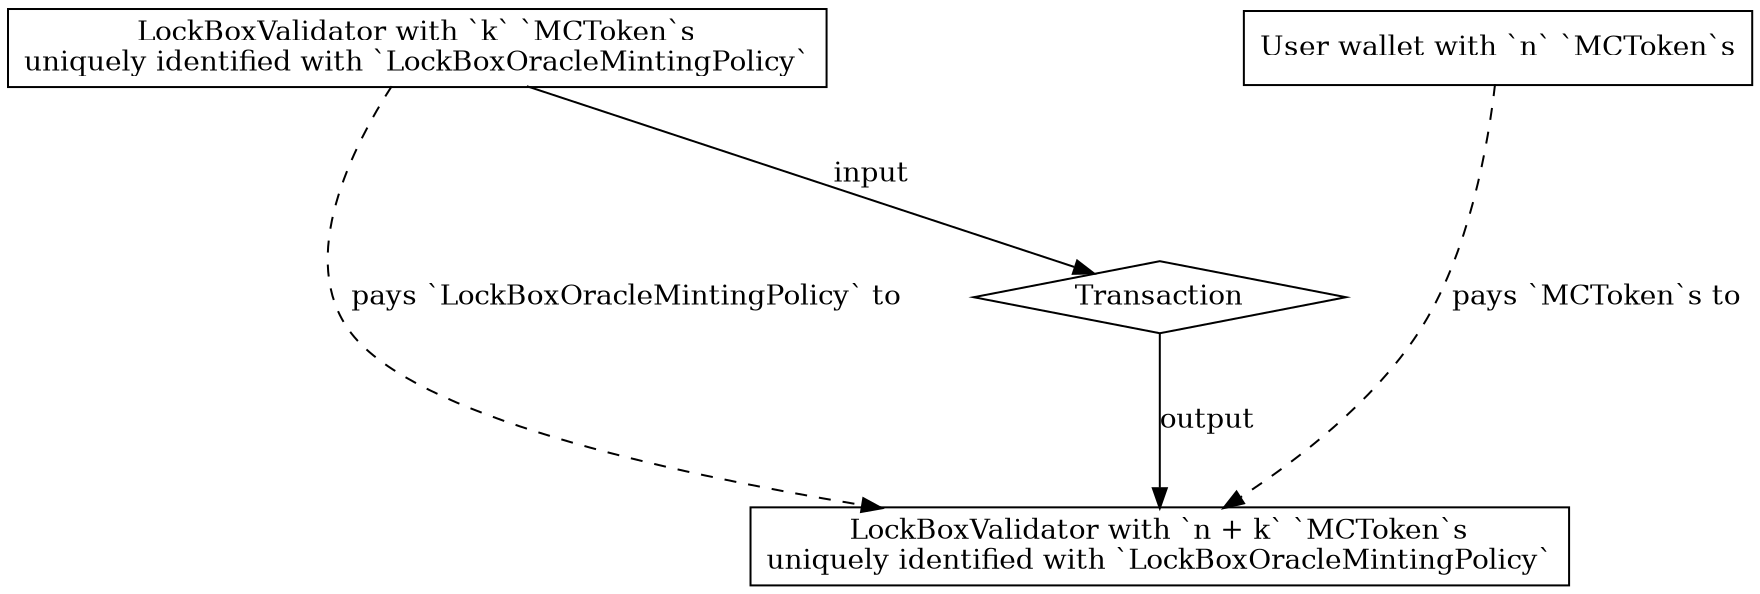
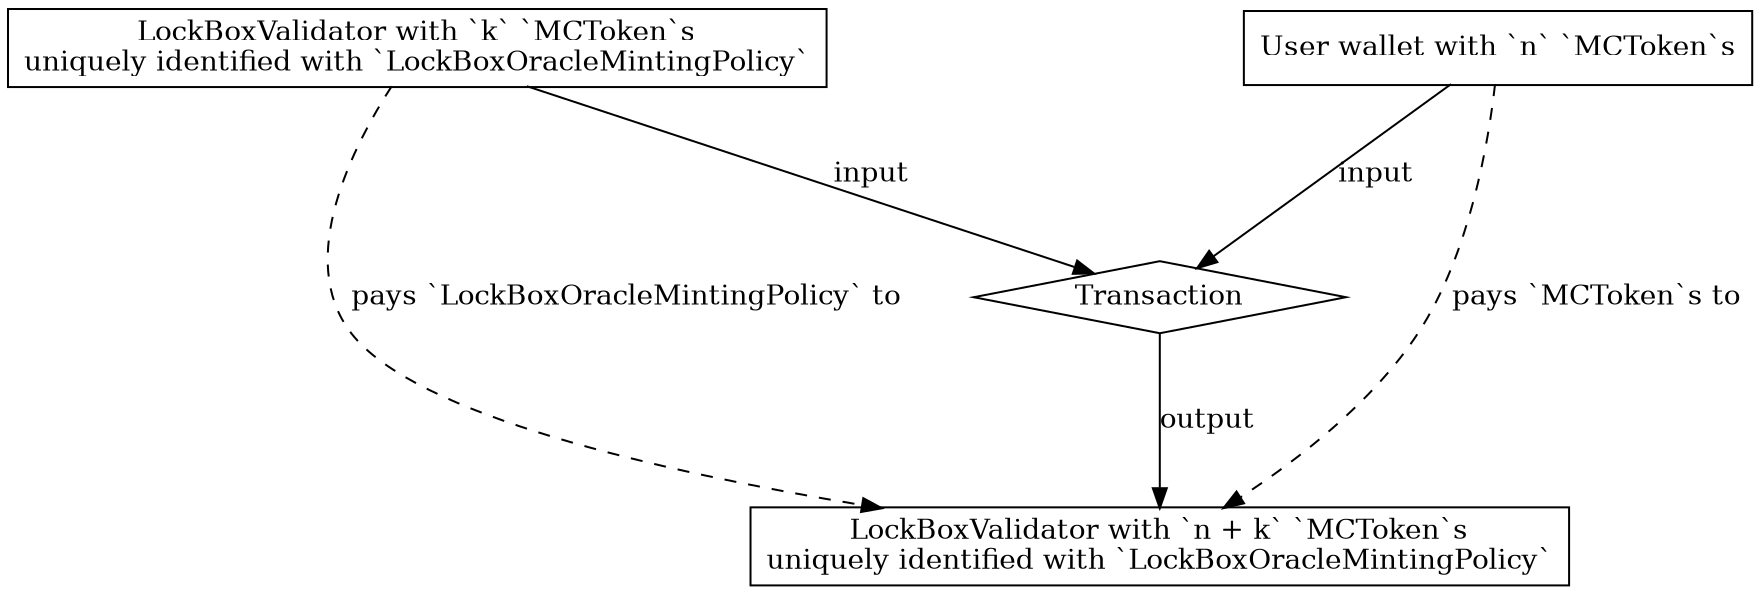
none -> (1332, 170)
